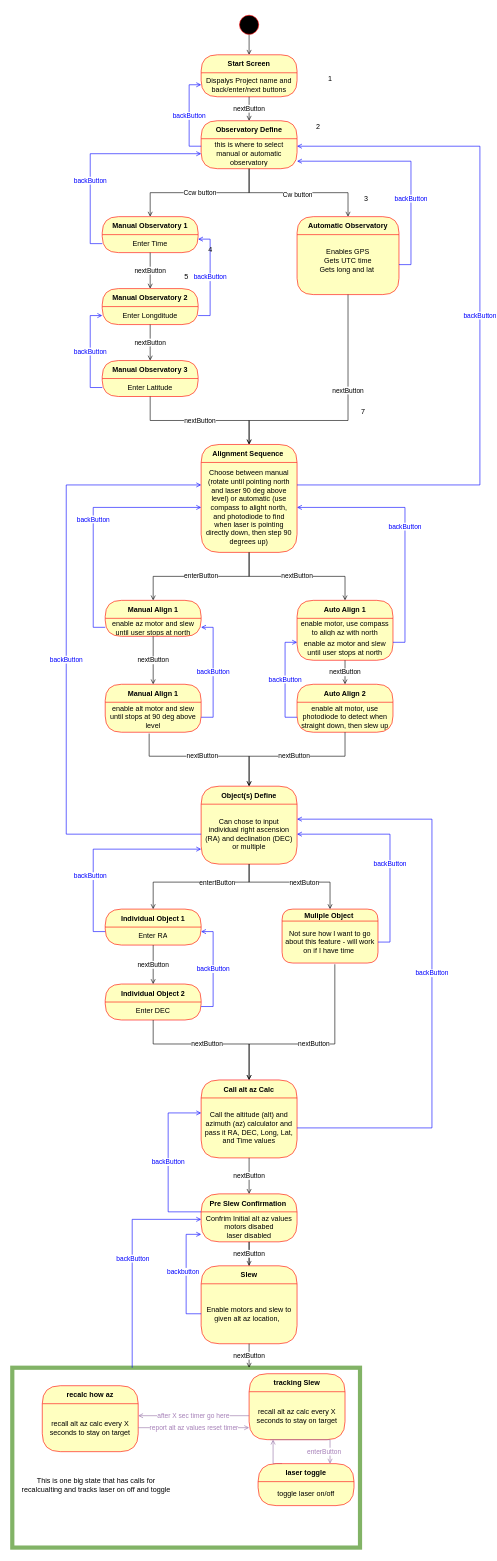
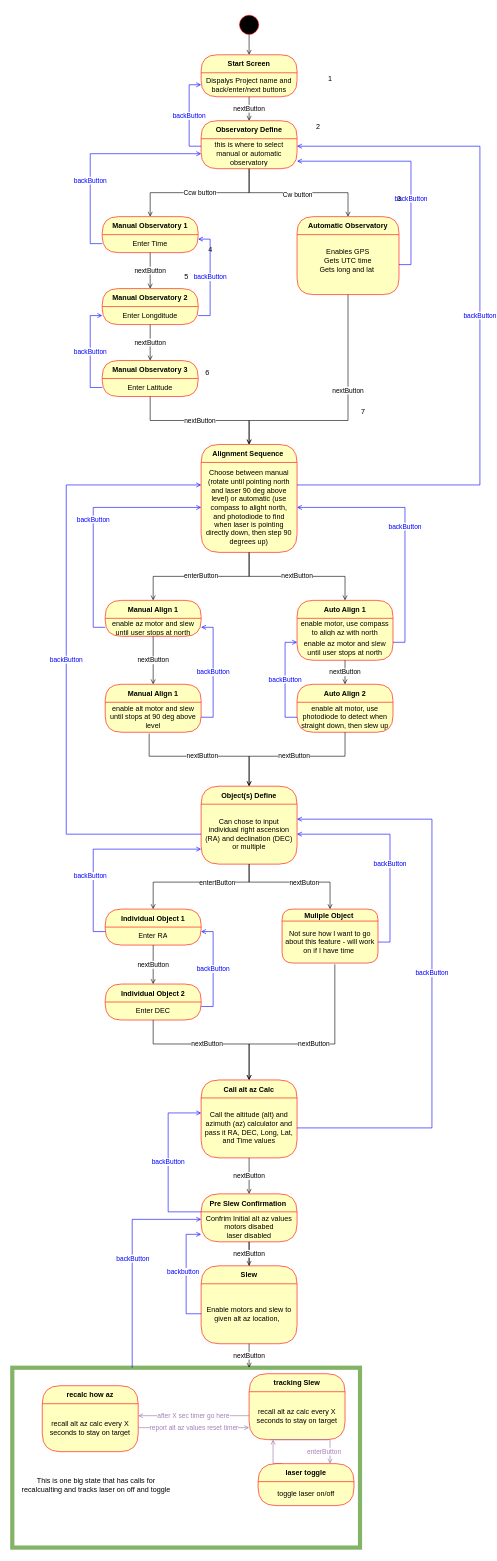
(366, 198) -> (399, 198)
none -> (207, 372)
